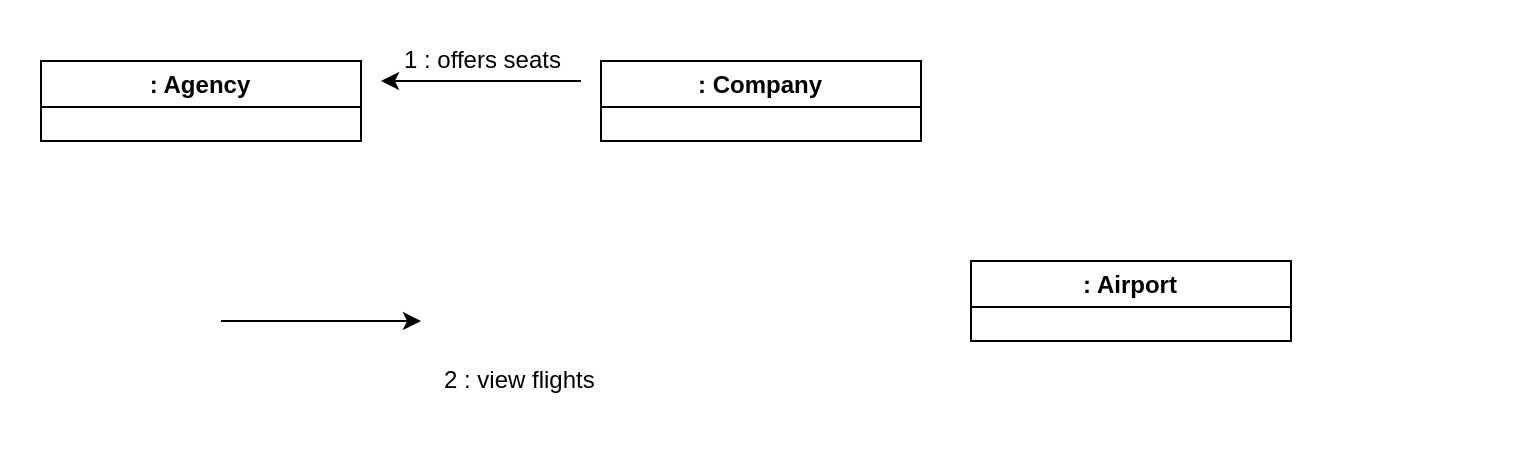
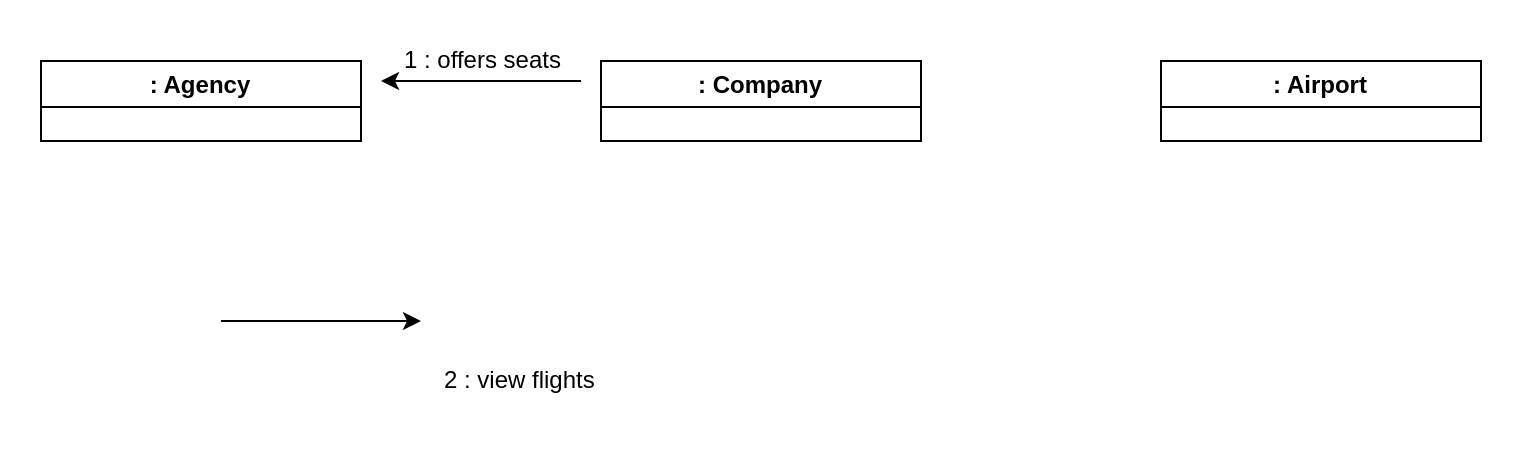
(1131, 301) -> (1321, 101)
